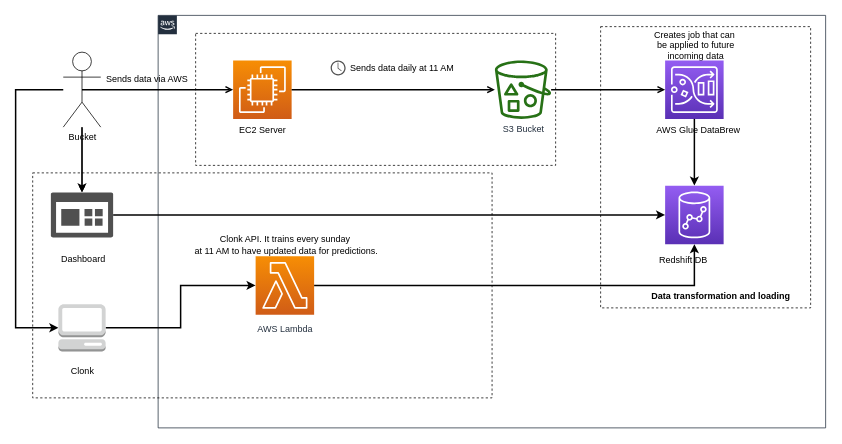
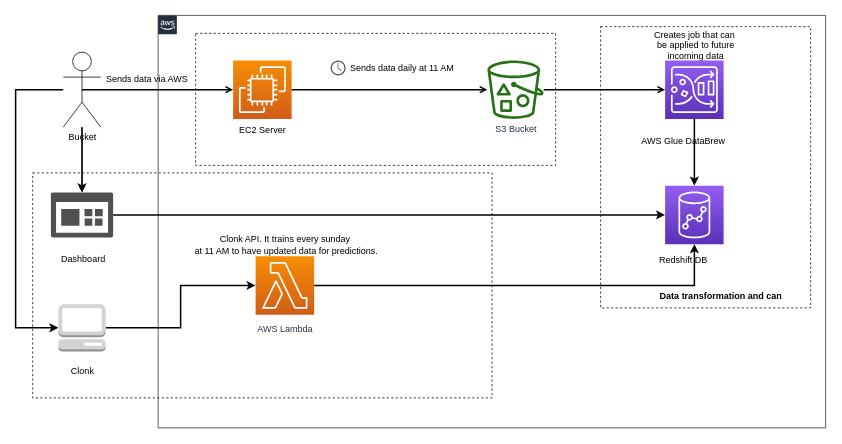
(523, 90) -> (515, 90)
(698, 130) -> (683, 141)
(721, 297) -> (721, 297)
